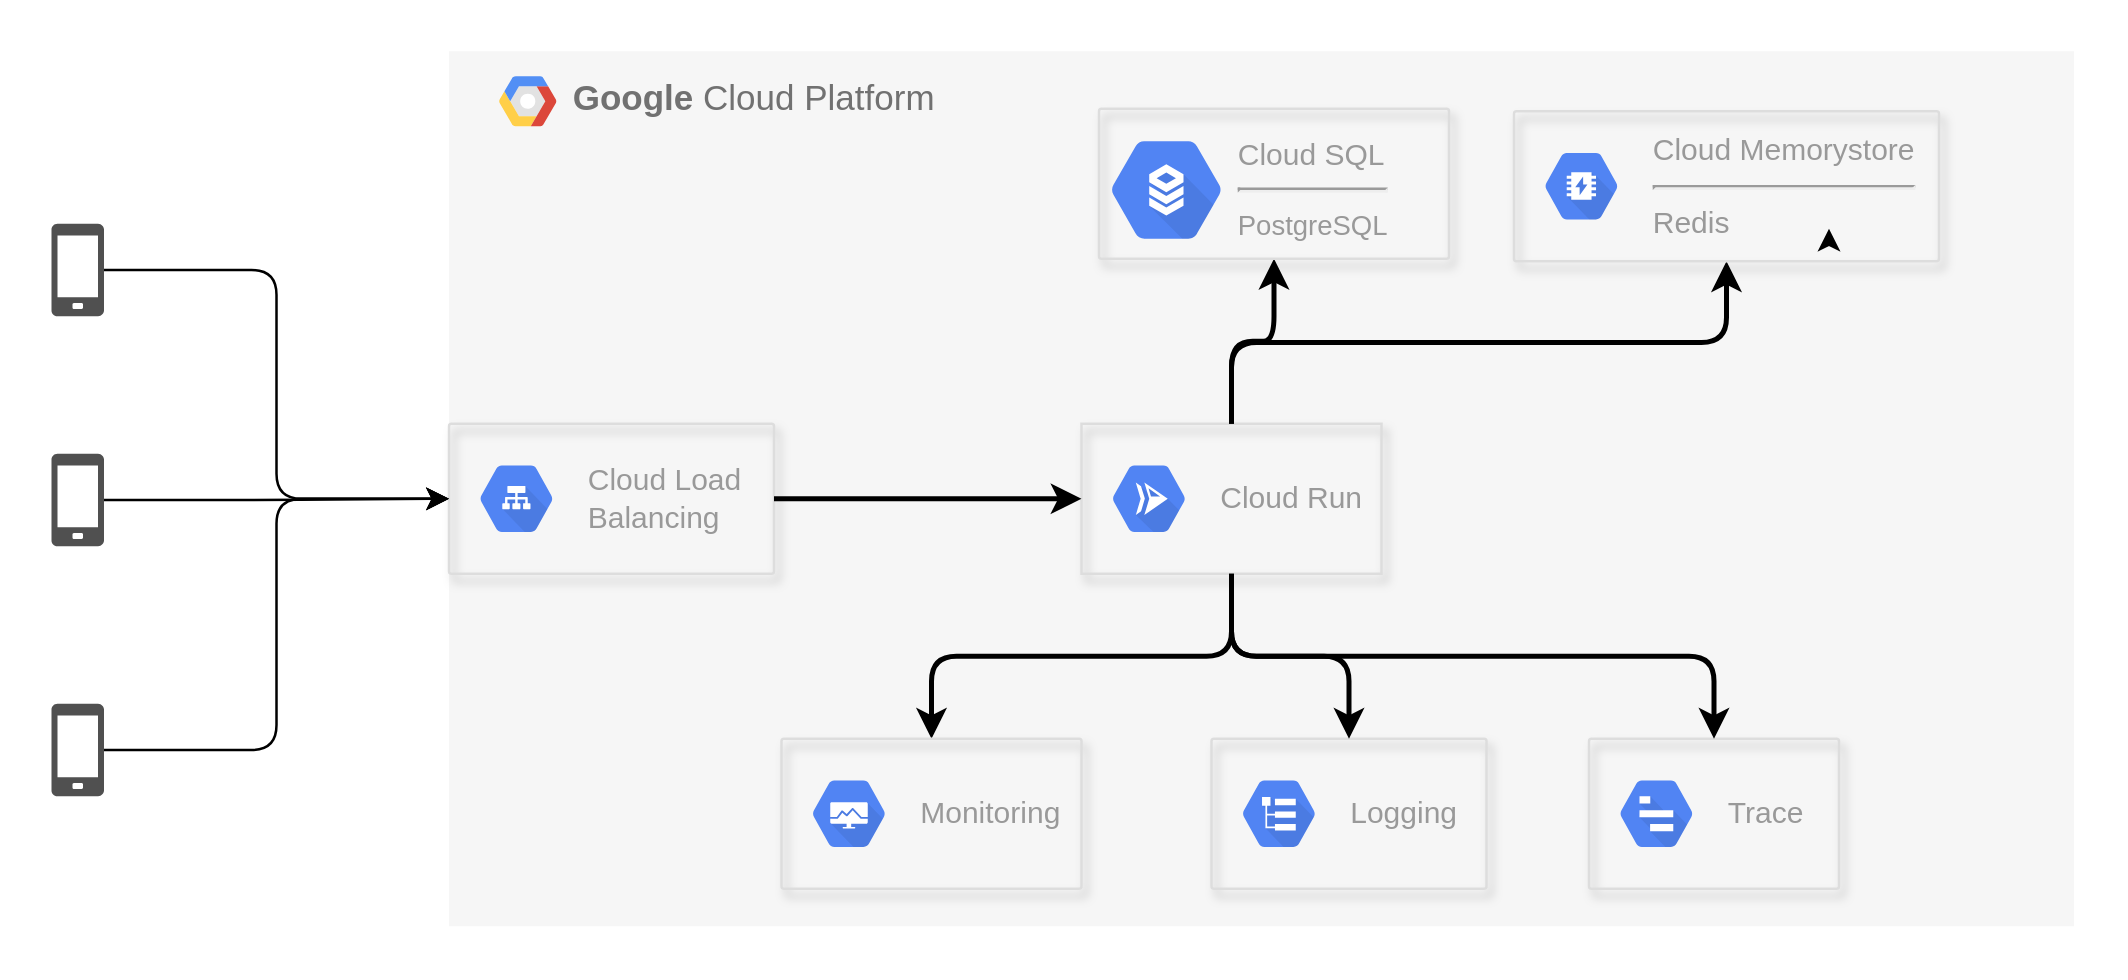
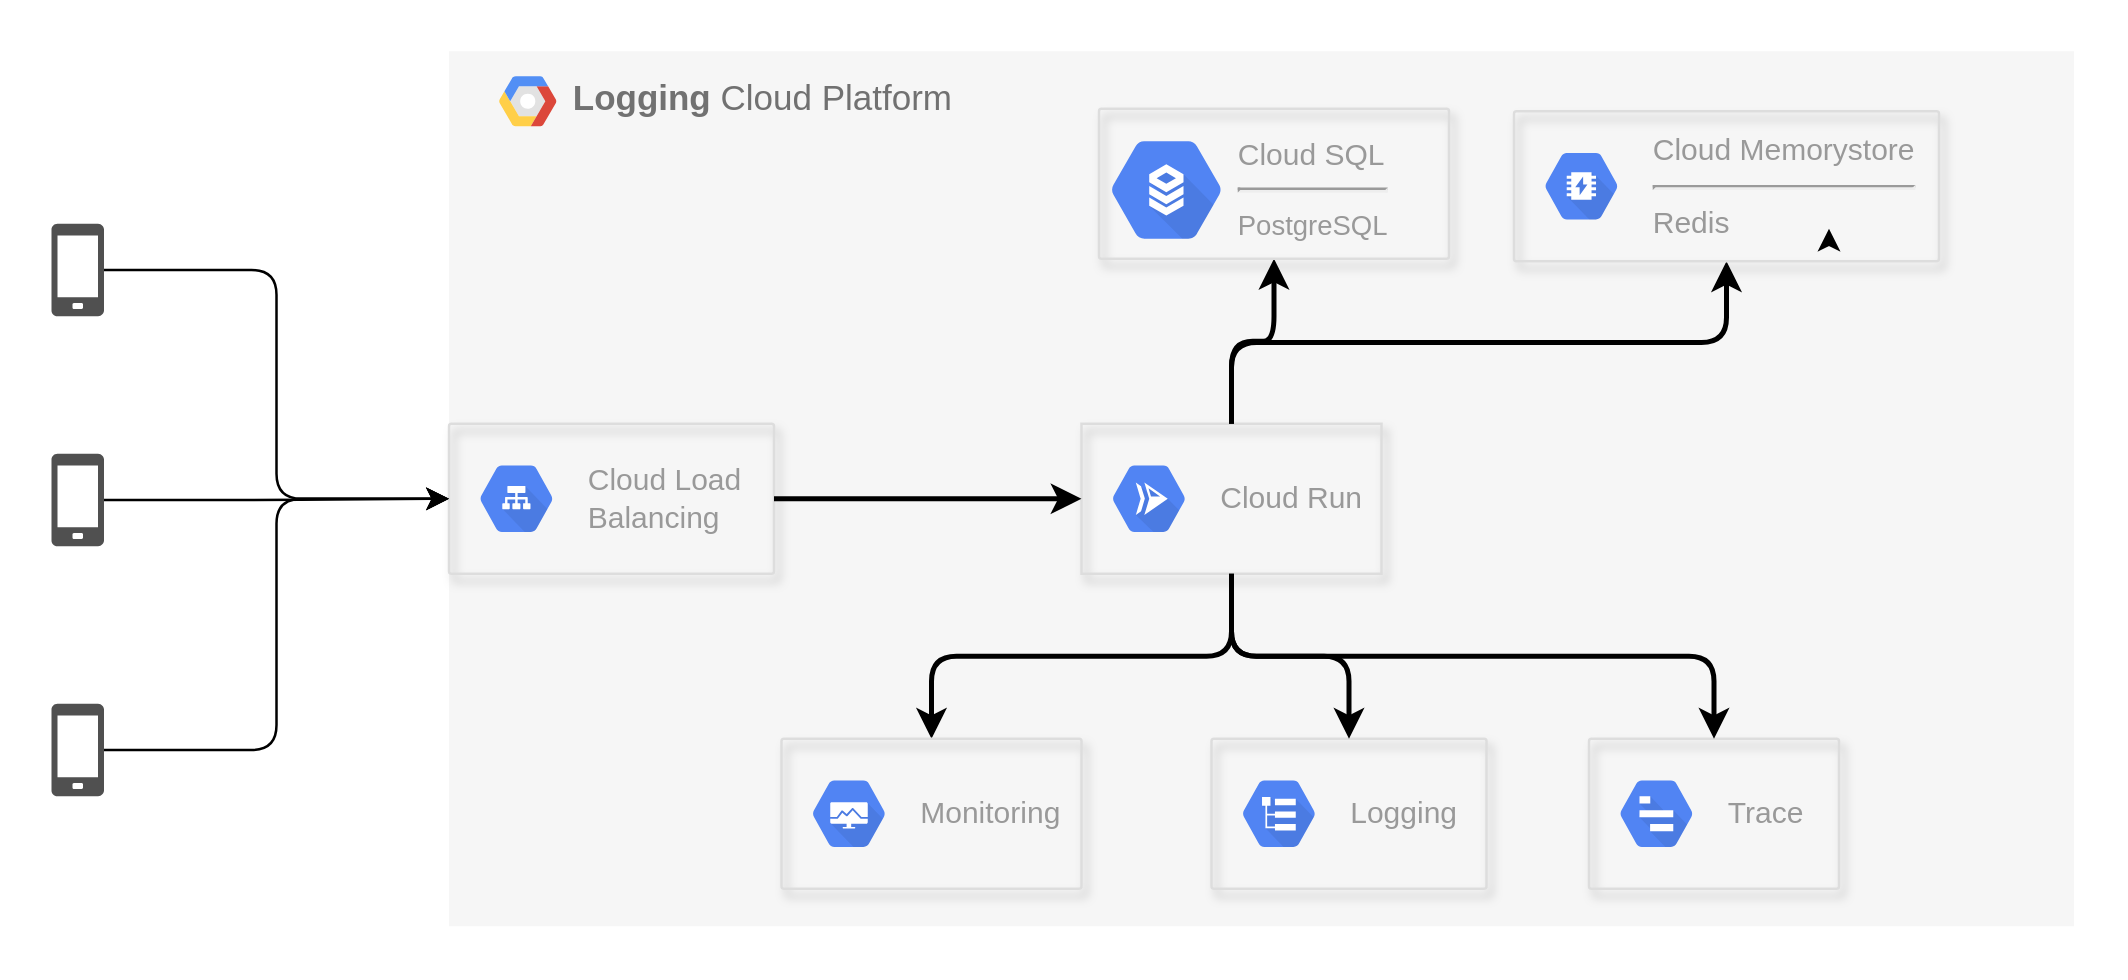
(757, 100) -> (767, 100)
